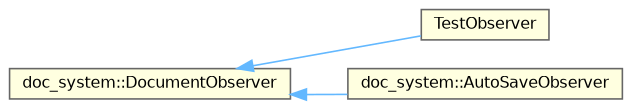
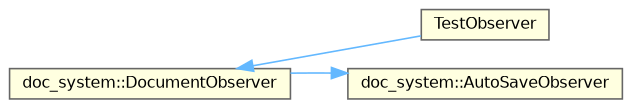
(327, 95) -> (311, 73)
